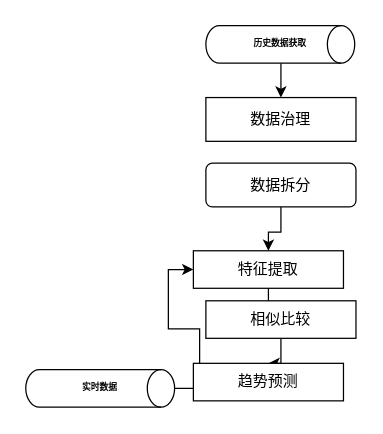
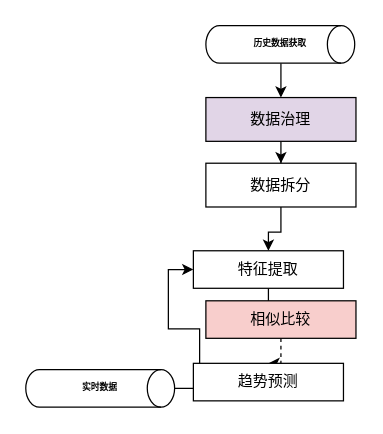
(281, 119) -> (281, 119)
none -> (281, 156)
(281, 185) -> (281, 185)
(281, 319) -> (281, 319)
(281, 351) -> (281, 351)
